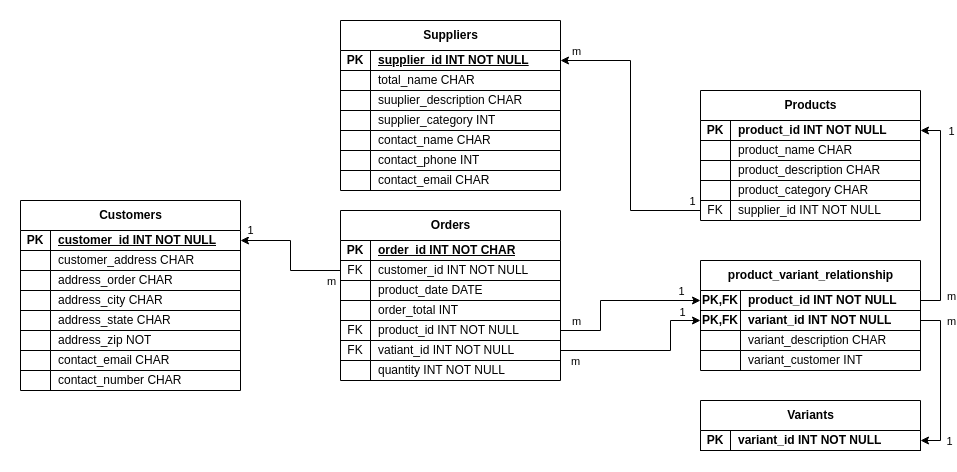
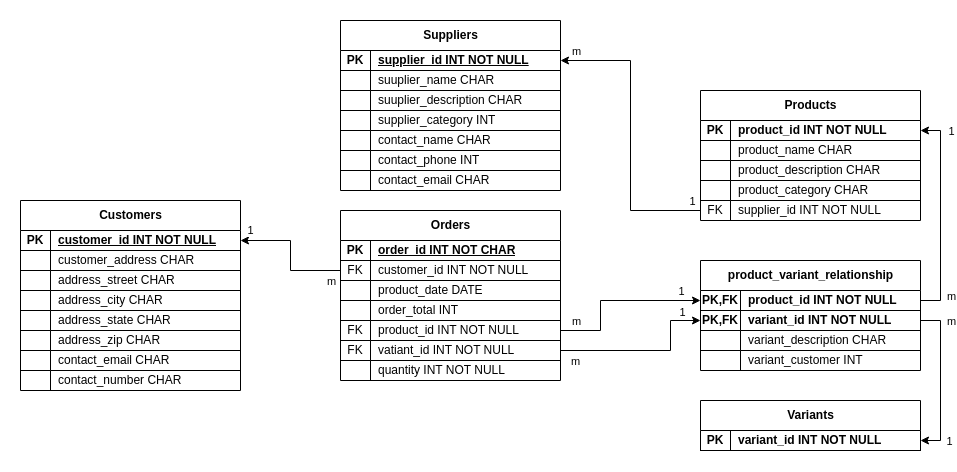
(426, 81) -> (434, 81)
(117, 281) -> (121, 281)
(106, 341) -> (109, 341)
